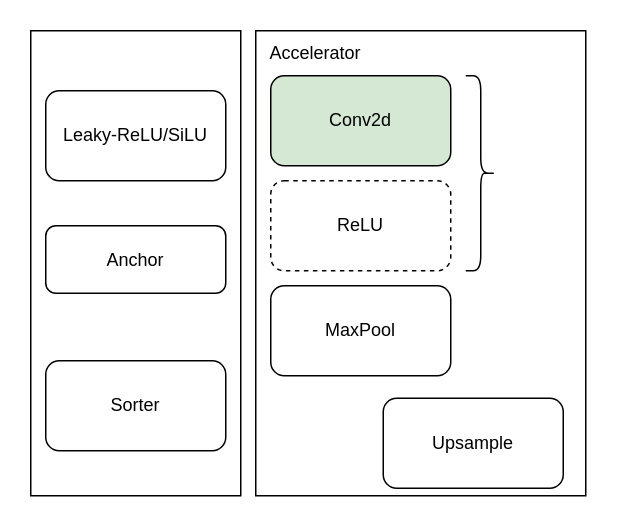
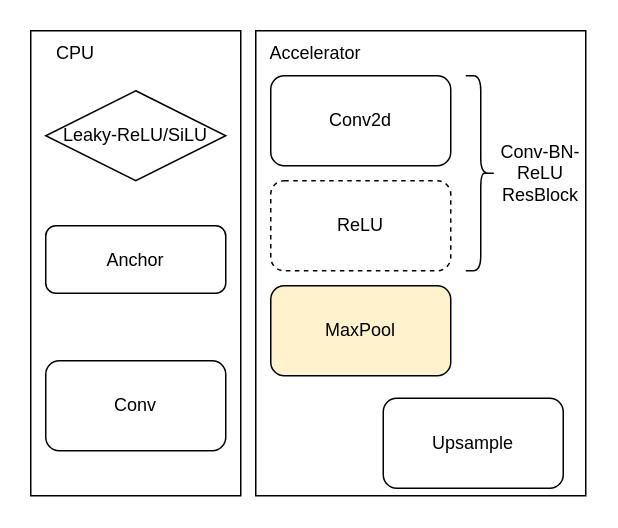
none -> (76, 53)
(361, 121) -> (361, 121)
(136, 136) -> (136, 136)
none -> (541, 173)
(361, 331) -> (361, 331)
(136, 406) -> (136, 406)
